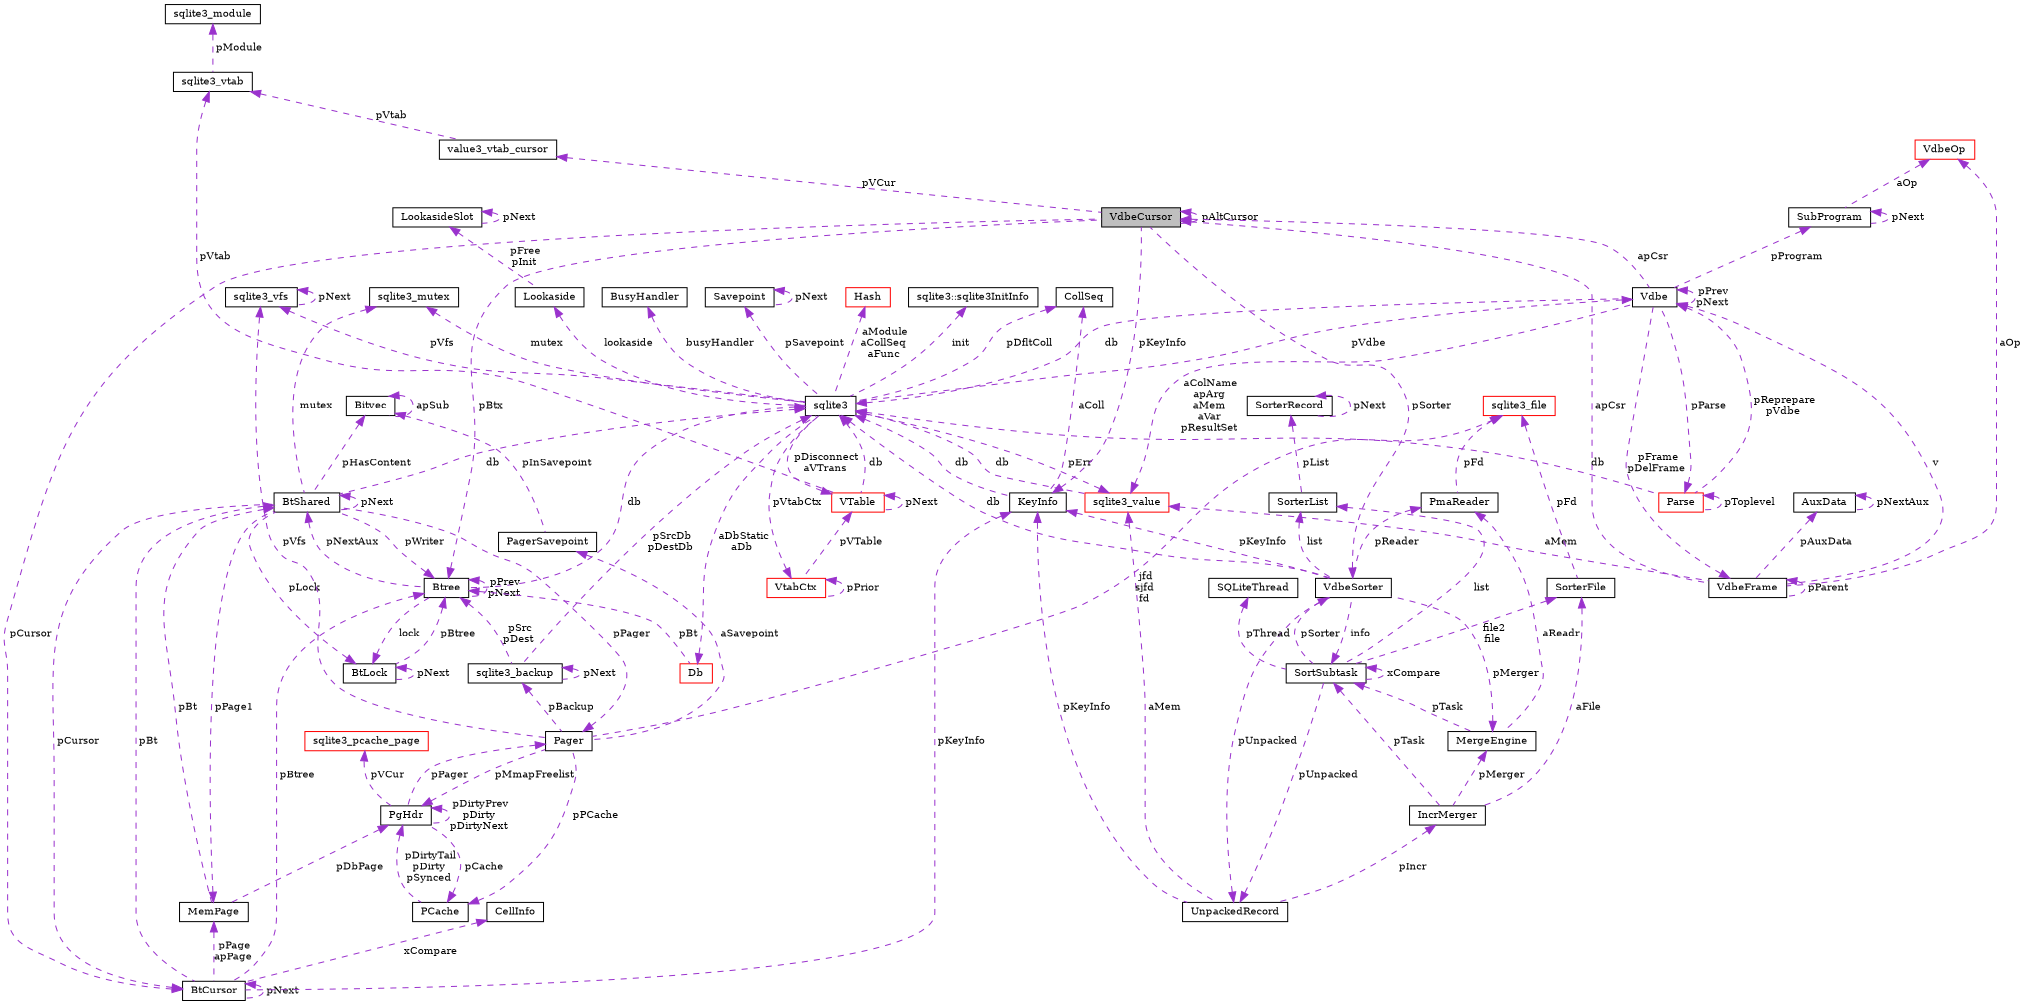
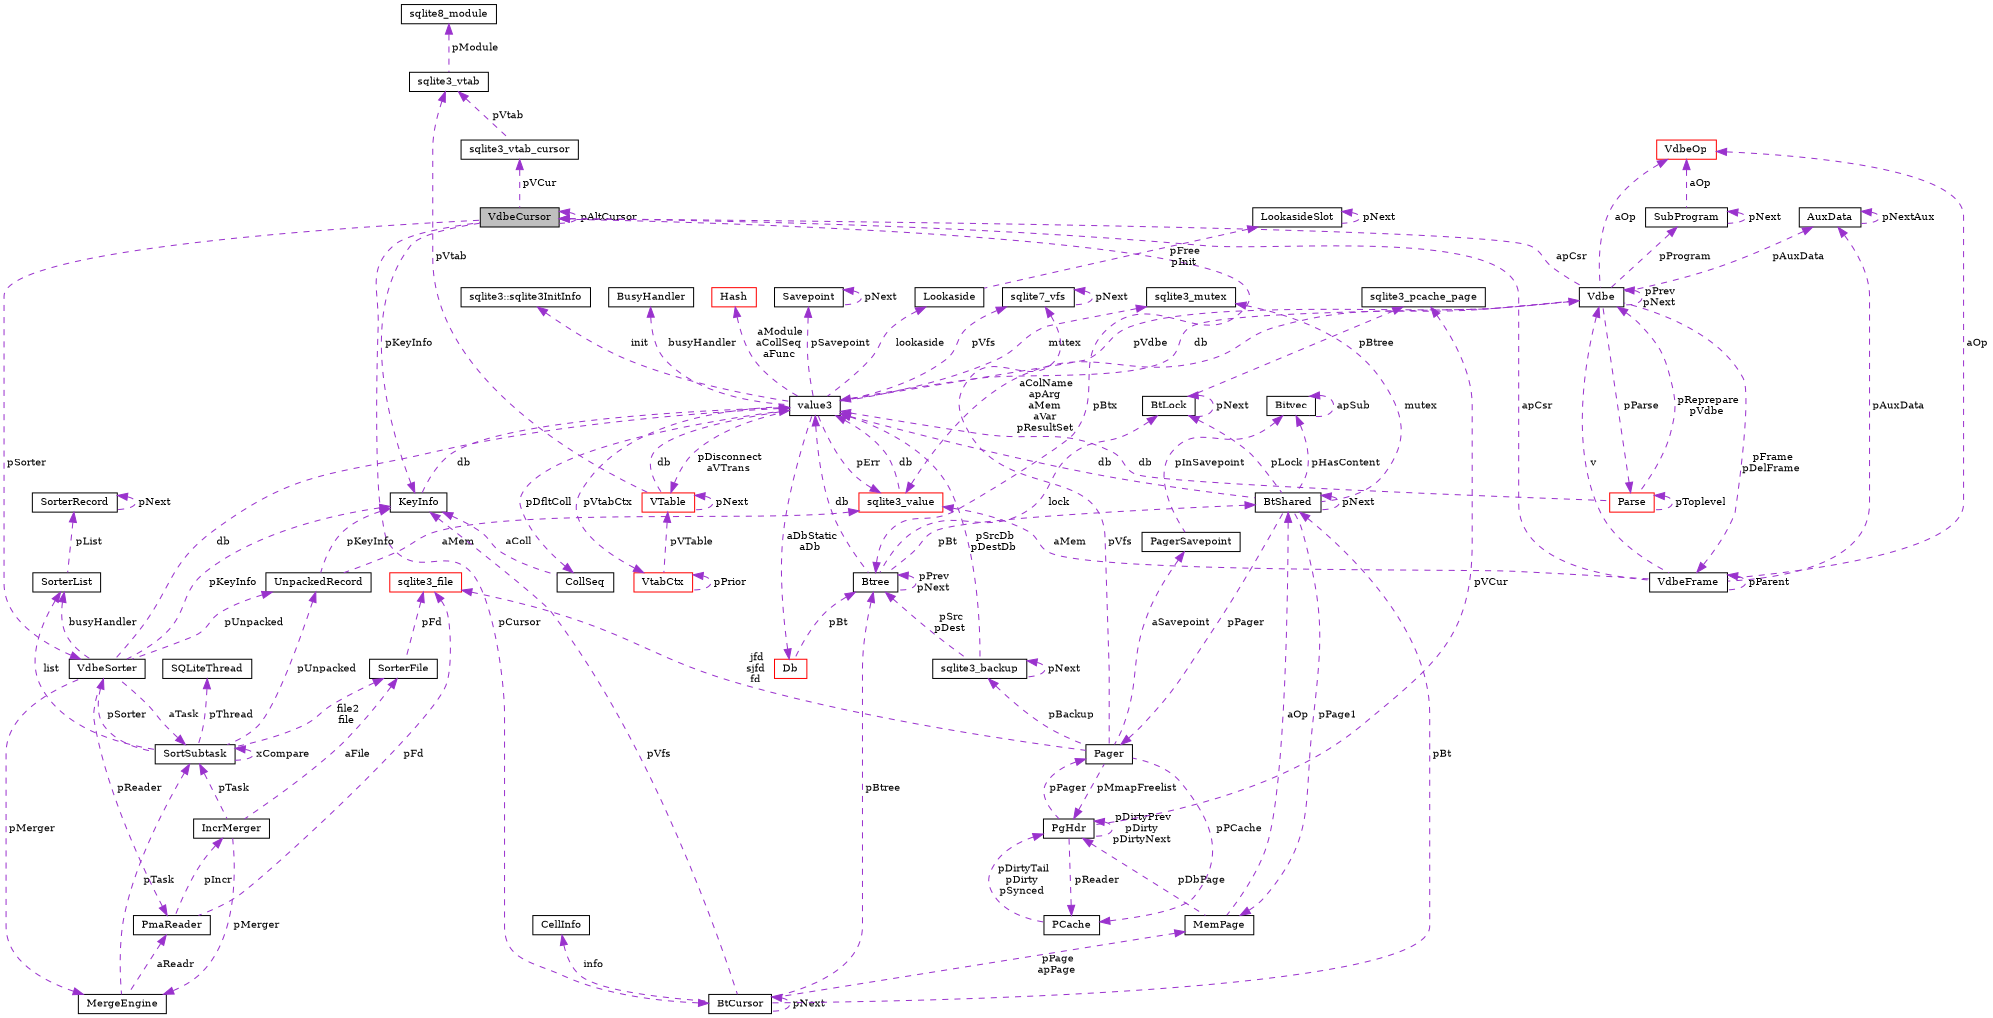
(213, 14) -> (449, 14)
(498, 150) -> (520, 150)
none -> (1608, 215)
none -> (1716, 268)
(261, 297) -> (1038, 297)
(831, 406) -> (815, 406)
(1072, 407) -> (501, 552)
(386, 536) -> none
(351, 542) -> (946, 542)
(1314, 542) -> (101, 623)
(1359, 634) -> (183, 715)
(427, 642) -> (1291, 354)
(187, 707) -> (1297, 715)
(53, 709) -> none
(367, 741) -> (1424, 297)
(960, 741) -> (658, 754)
(483, 867) -> (1096, 880)
(1356, 874) -> (192, 879)
(429, 951) -> (592, 965)
